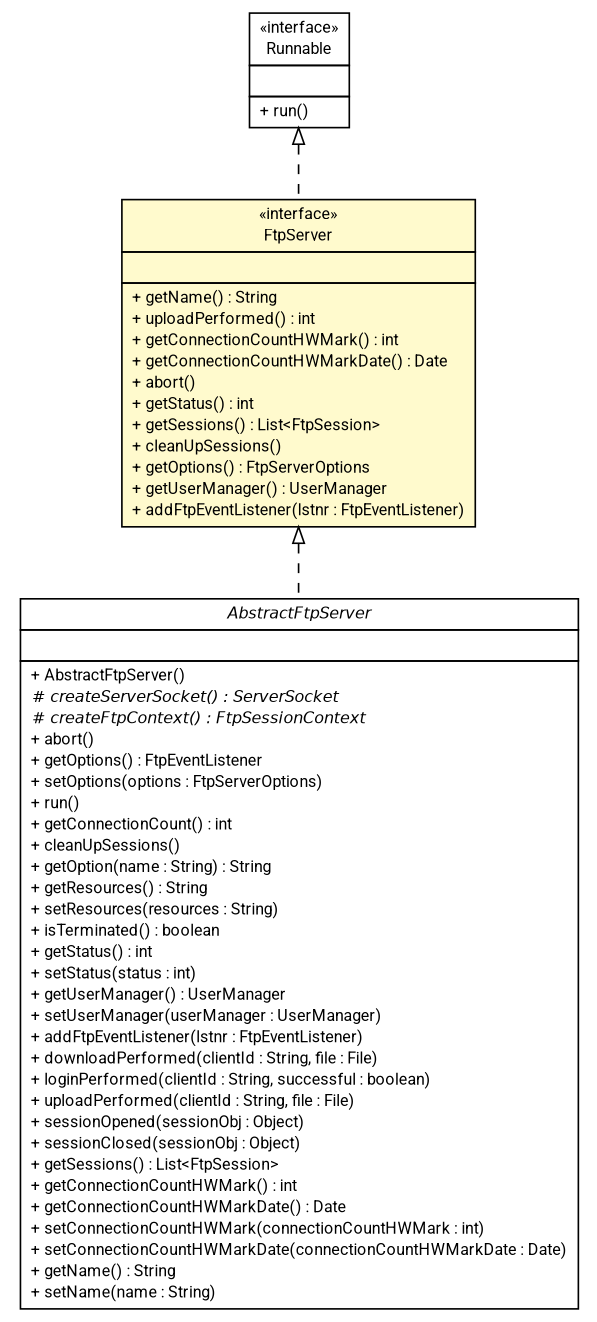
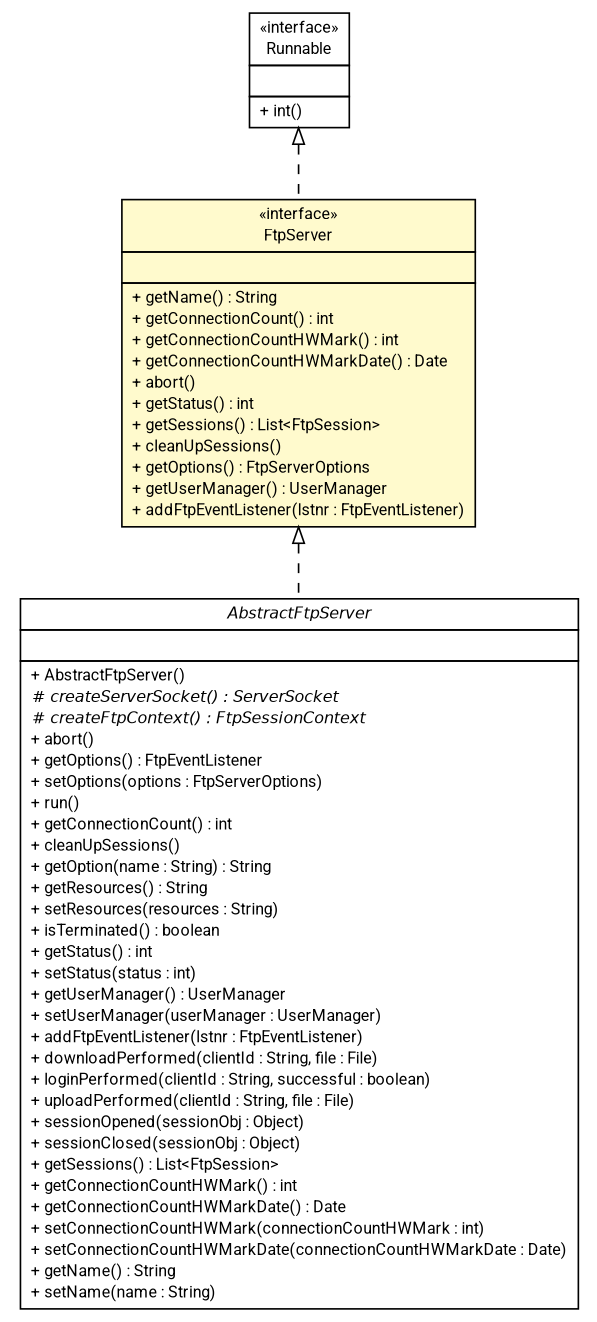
(285, 111) -> (281, 111)
(224, 319) -> (233, 319)
